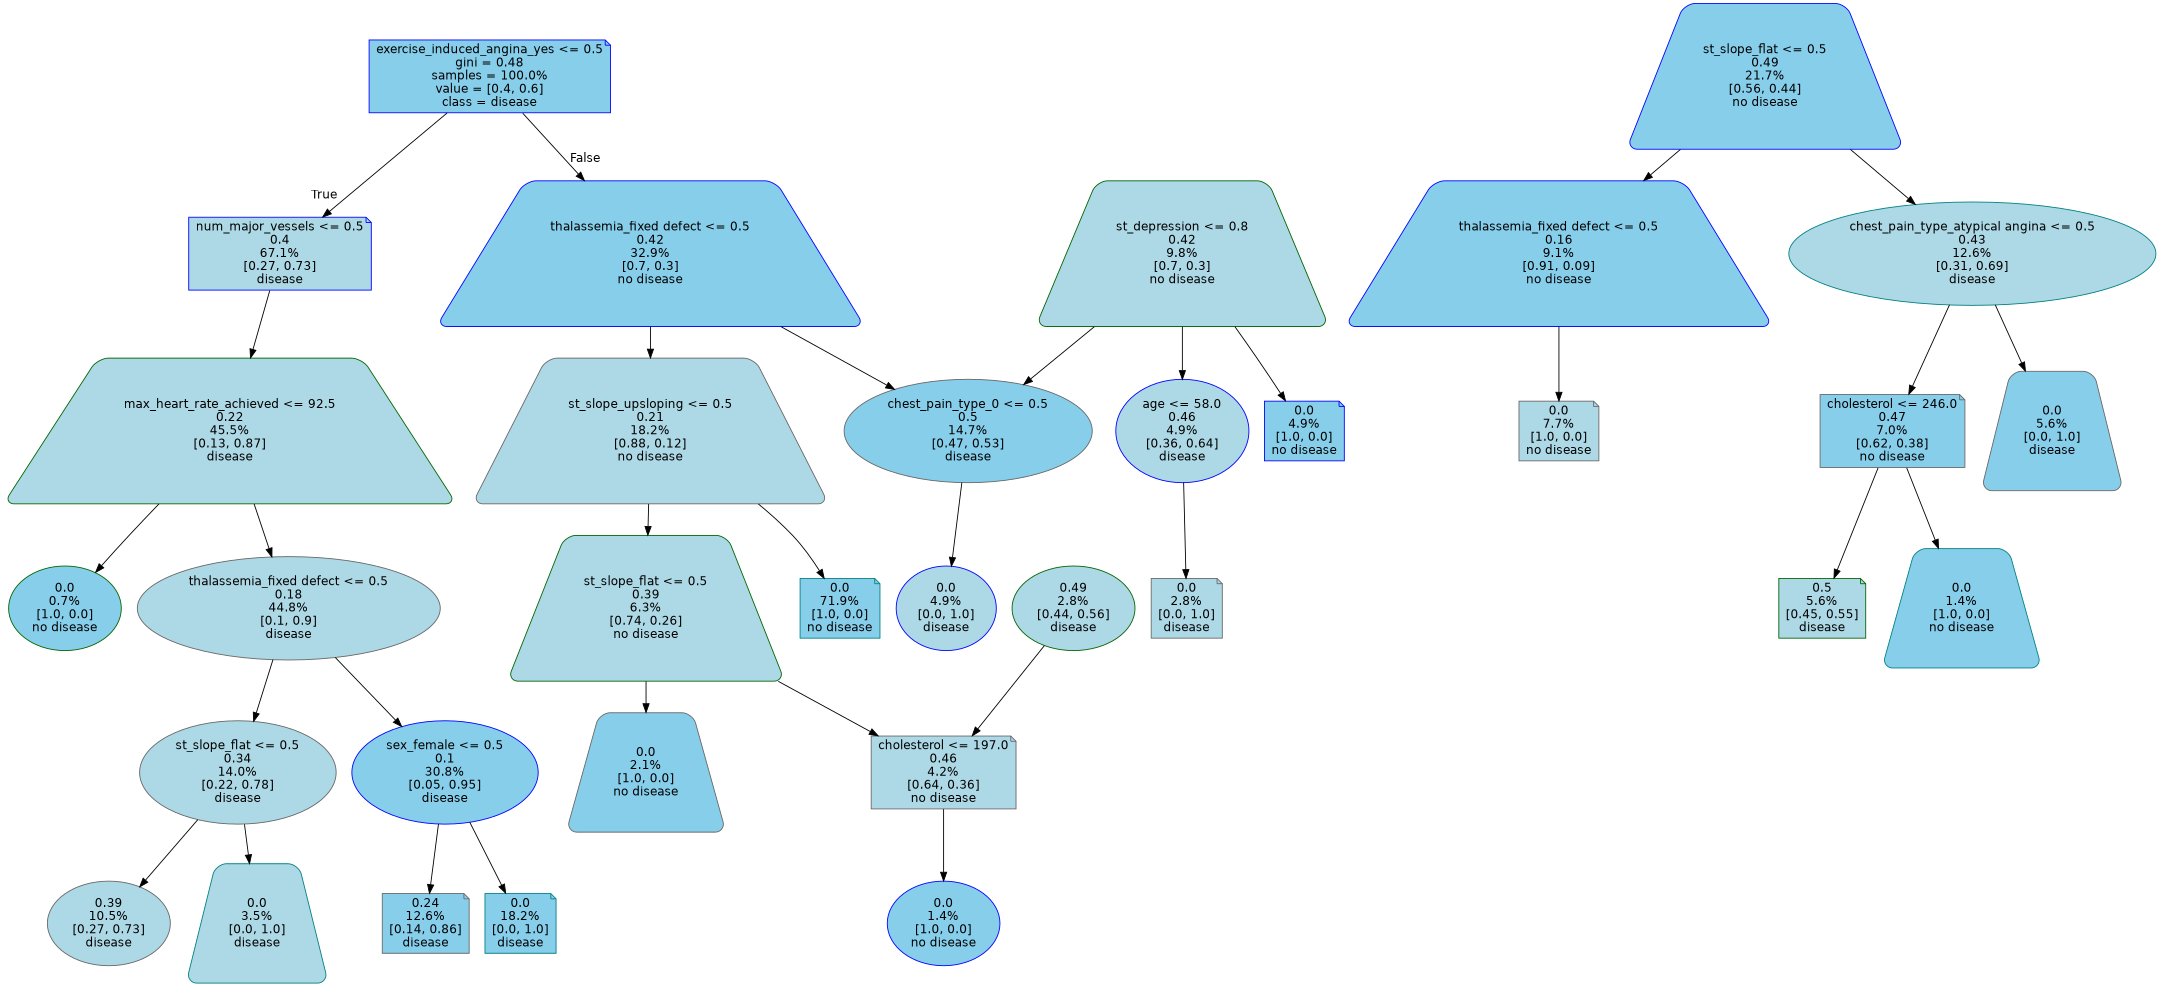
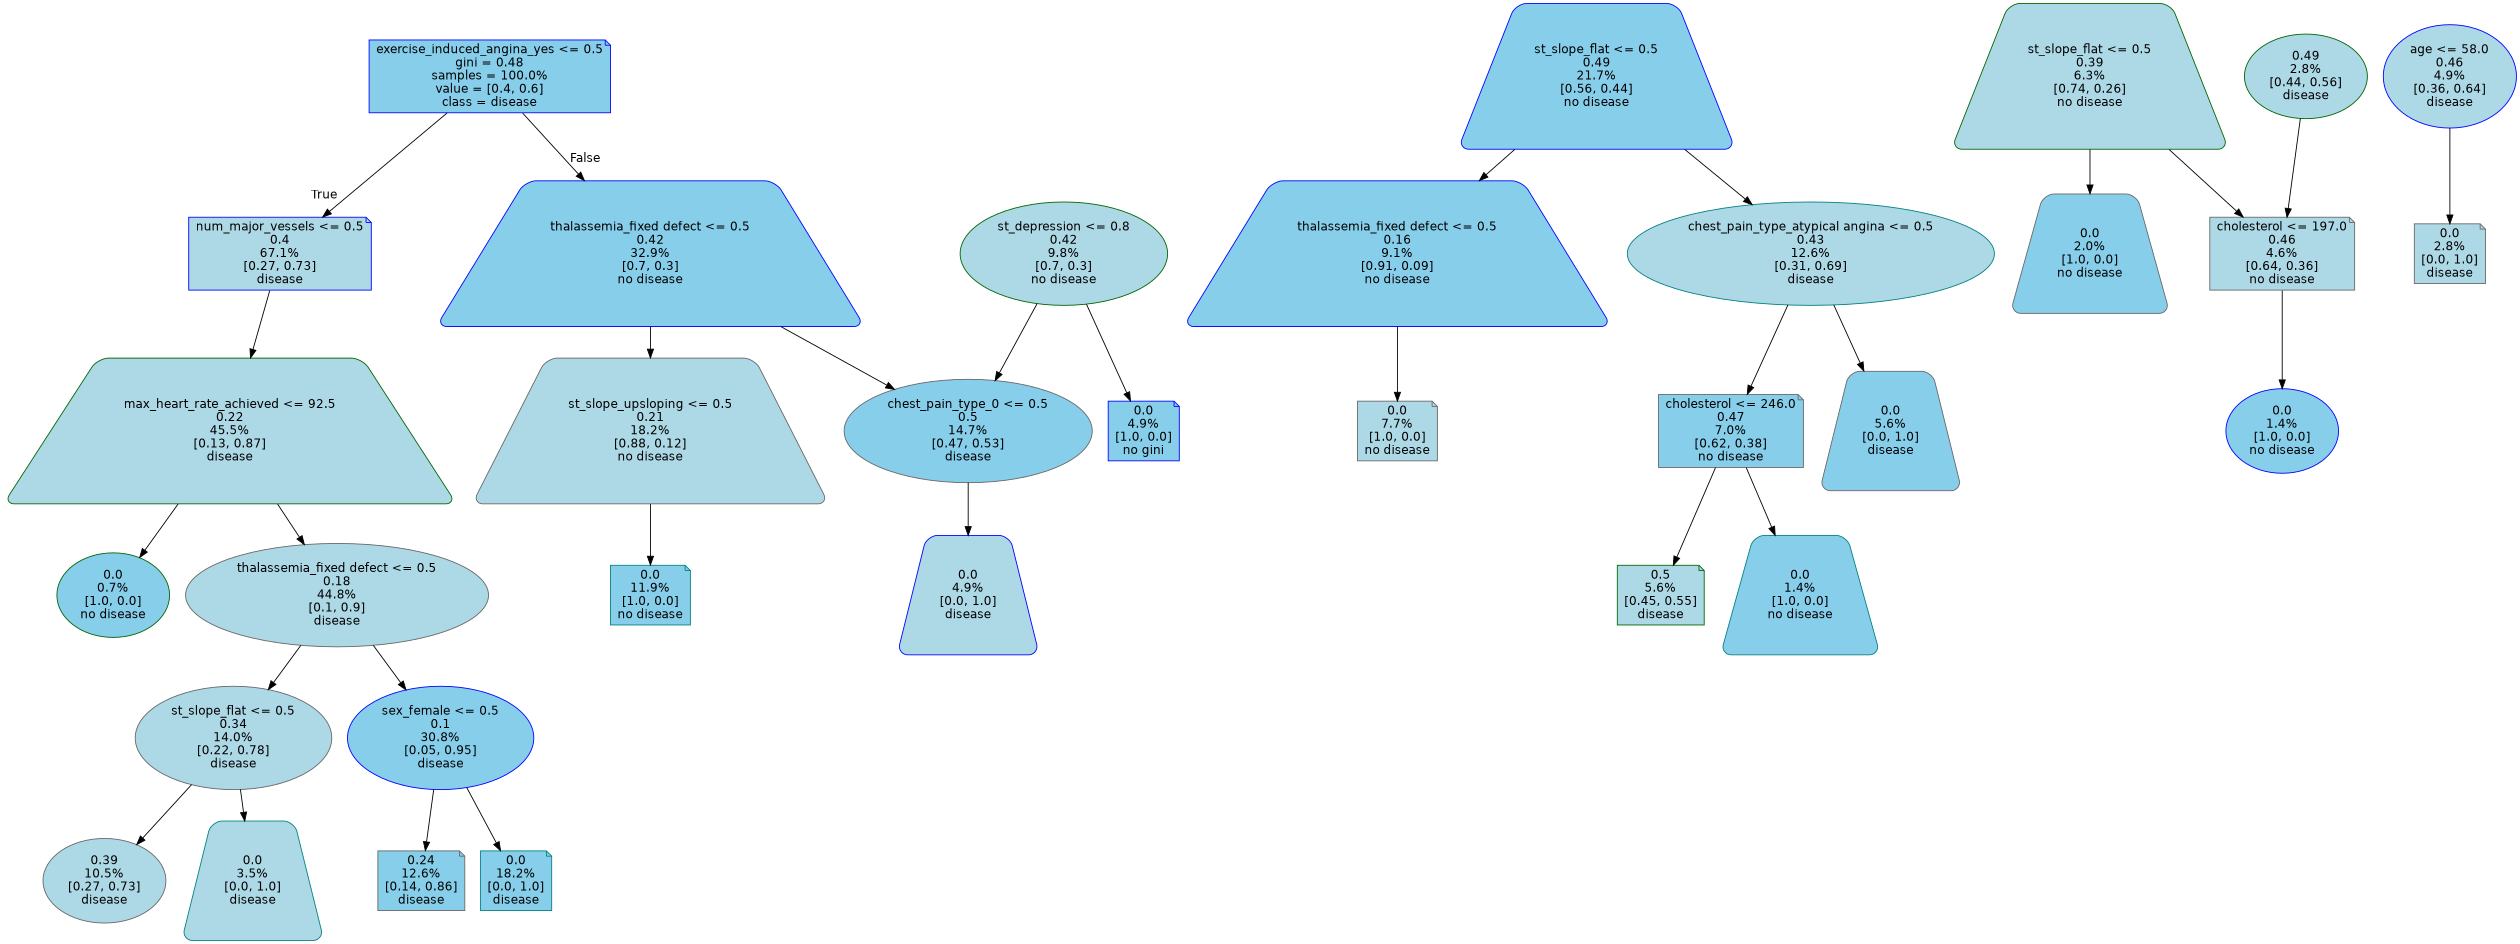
(1182, 254) -> (1064, 254)
(1182, 349) -> none
(1304, 431) -> (1144, 431)
(648, 515) -> none
(840, 608) -> (650, 595)
(946, 608) -> (968, 595)
(646, 772) -> (2090, 254)
(944, 772) -> (2282, 254)
